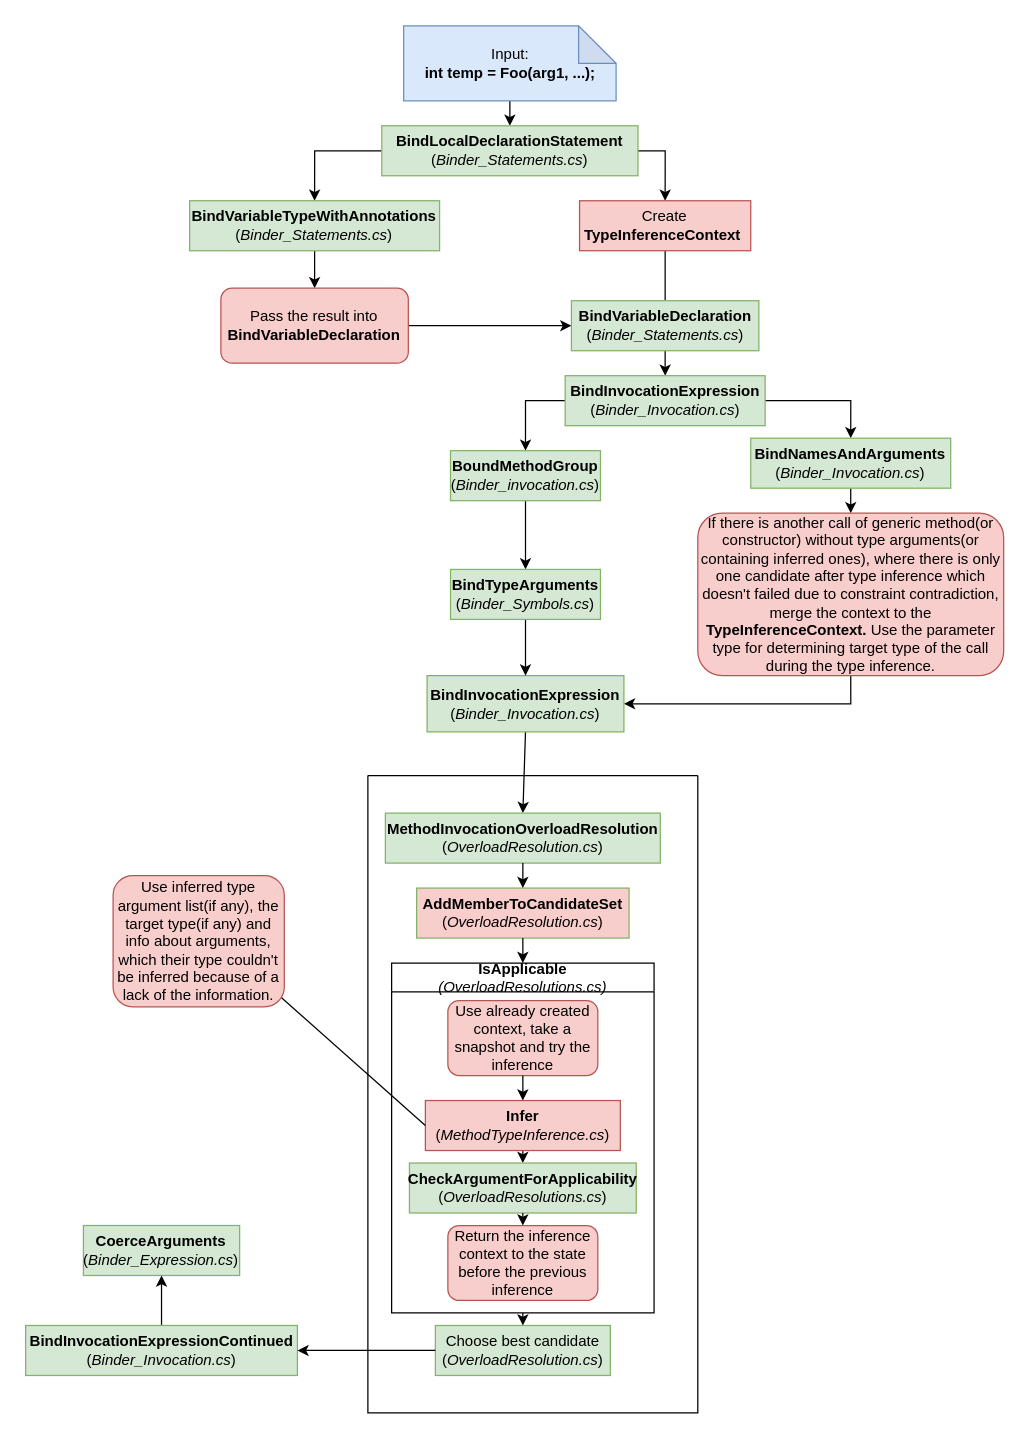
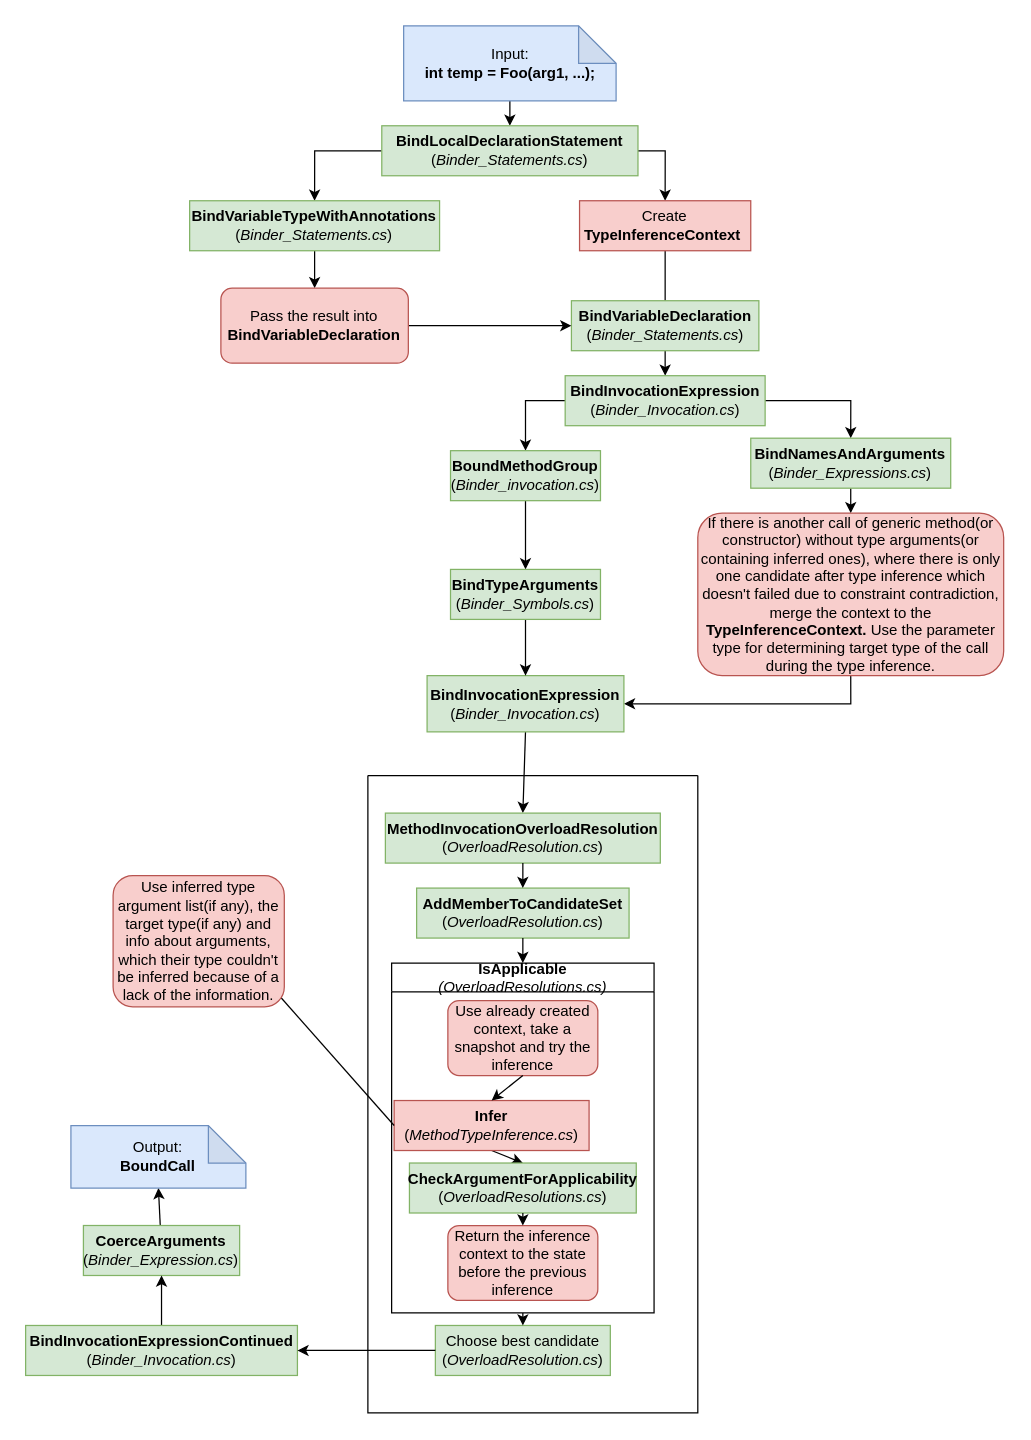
(851, 463) -> (851, 463)
(523, 913) -> (523, 913)
(523, 1126) -> (492, 1126)
none -> (158, 1157)
none -> (160, 1211)
